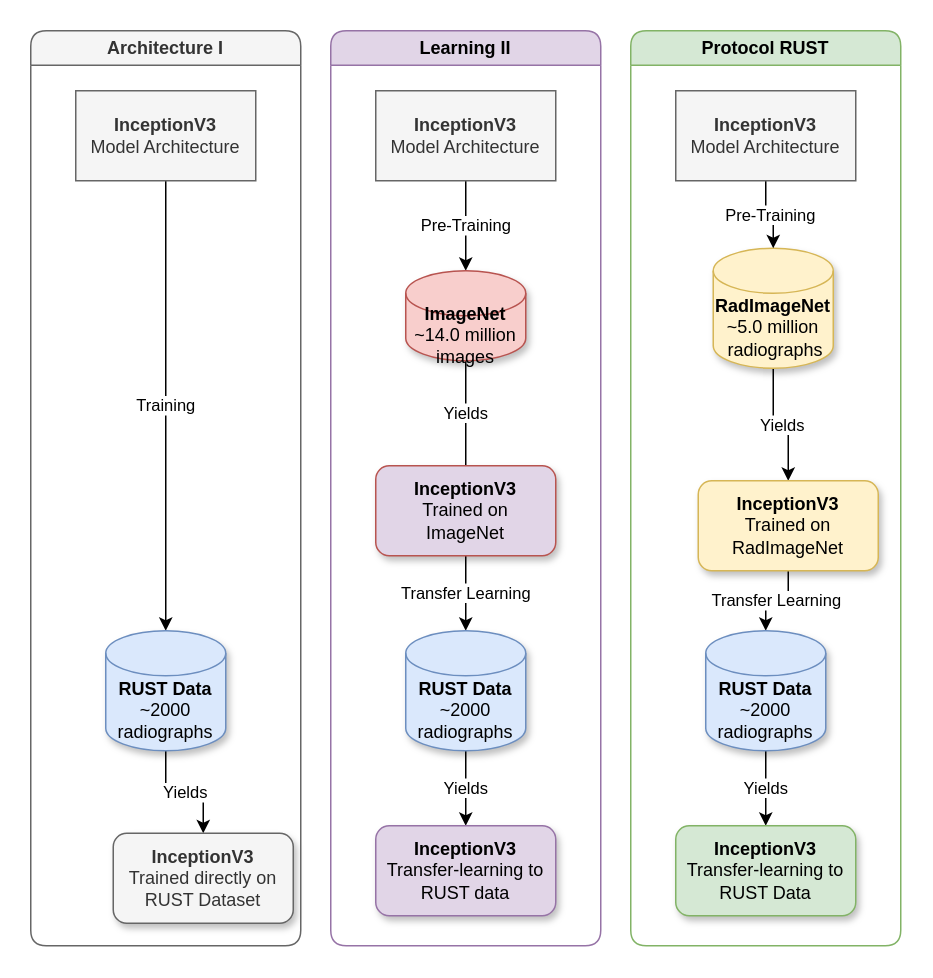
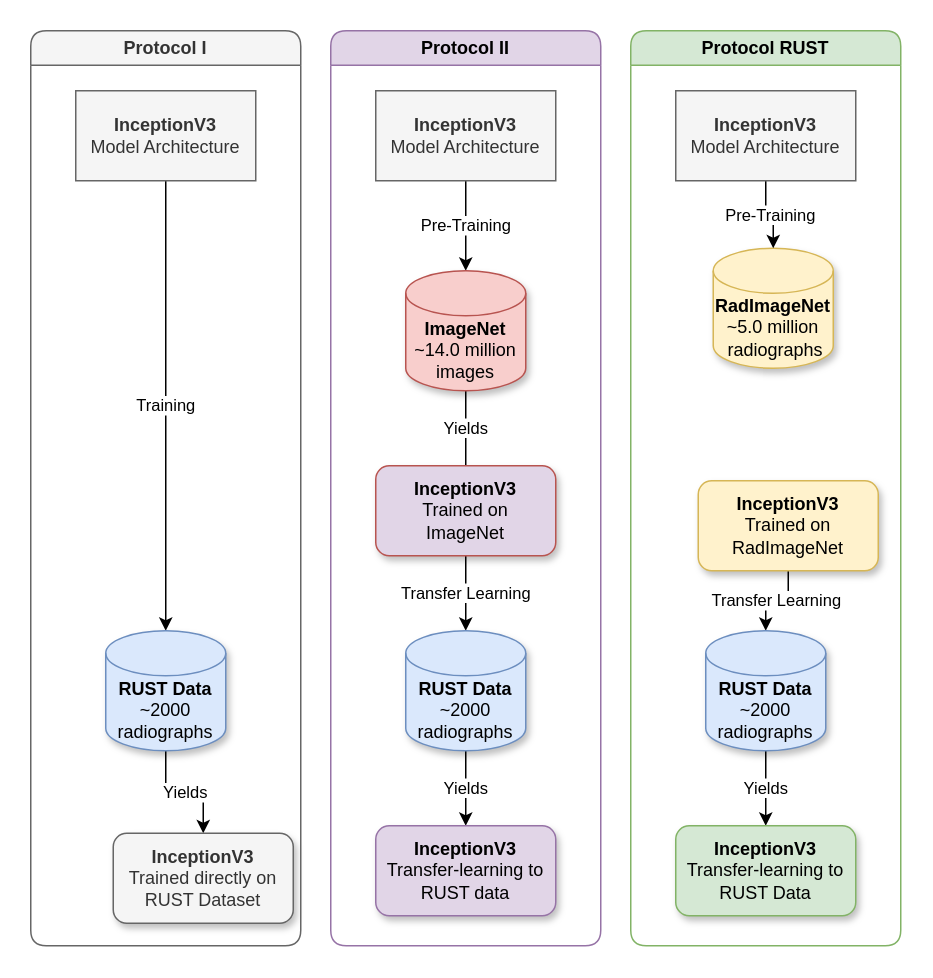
(166, 49) -> (166, 49)
(466, 49) -> (466, 49)
(466, 316) -> (466, 331)
(775, 425) -> none
